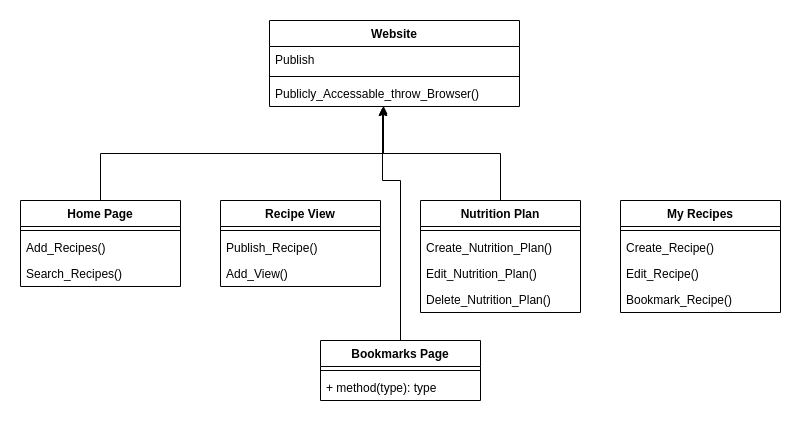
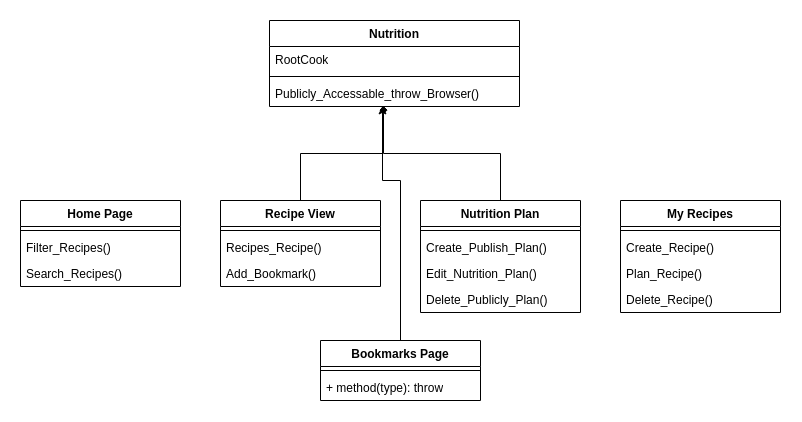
(395, 35) -> (395, 35)
(296, 61) -> (302, 61)
(384, 112) -> (385, 154)
(176, 154) -> none
(383, 155) -> (383, 110)
none -> (301, 179)
(69, 249) -> (76, 249)
(276, 249) -> (277, 249)
(499, 249) -> (492, 249)
(259, 275) -> (274, 275)
(667, 275) -> (667, 275)
(498, 301) -> (493, 301)
(682, 301) -> (674, 301)
(389, 389) -> (392, 389)
